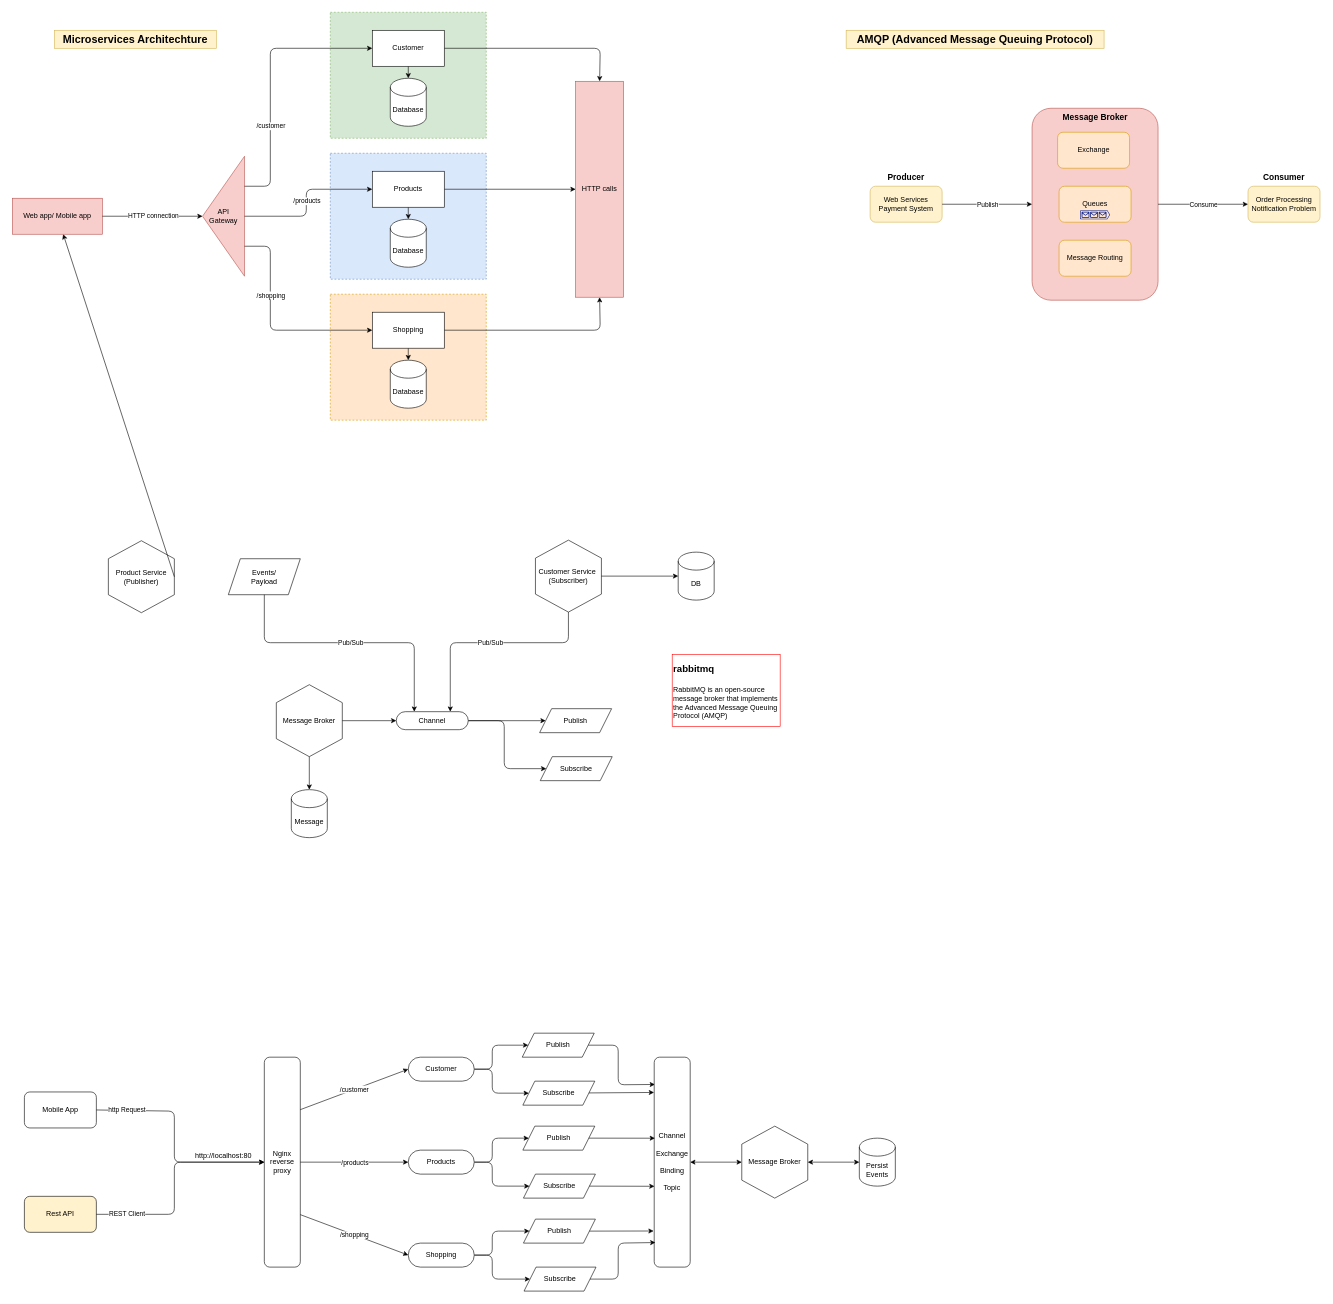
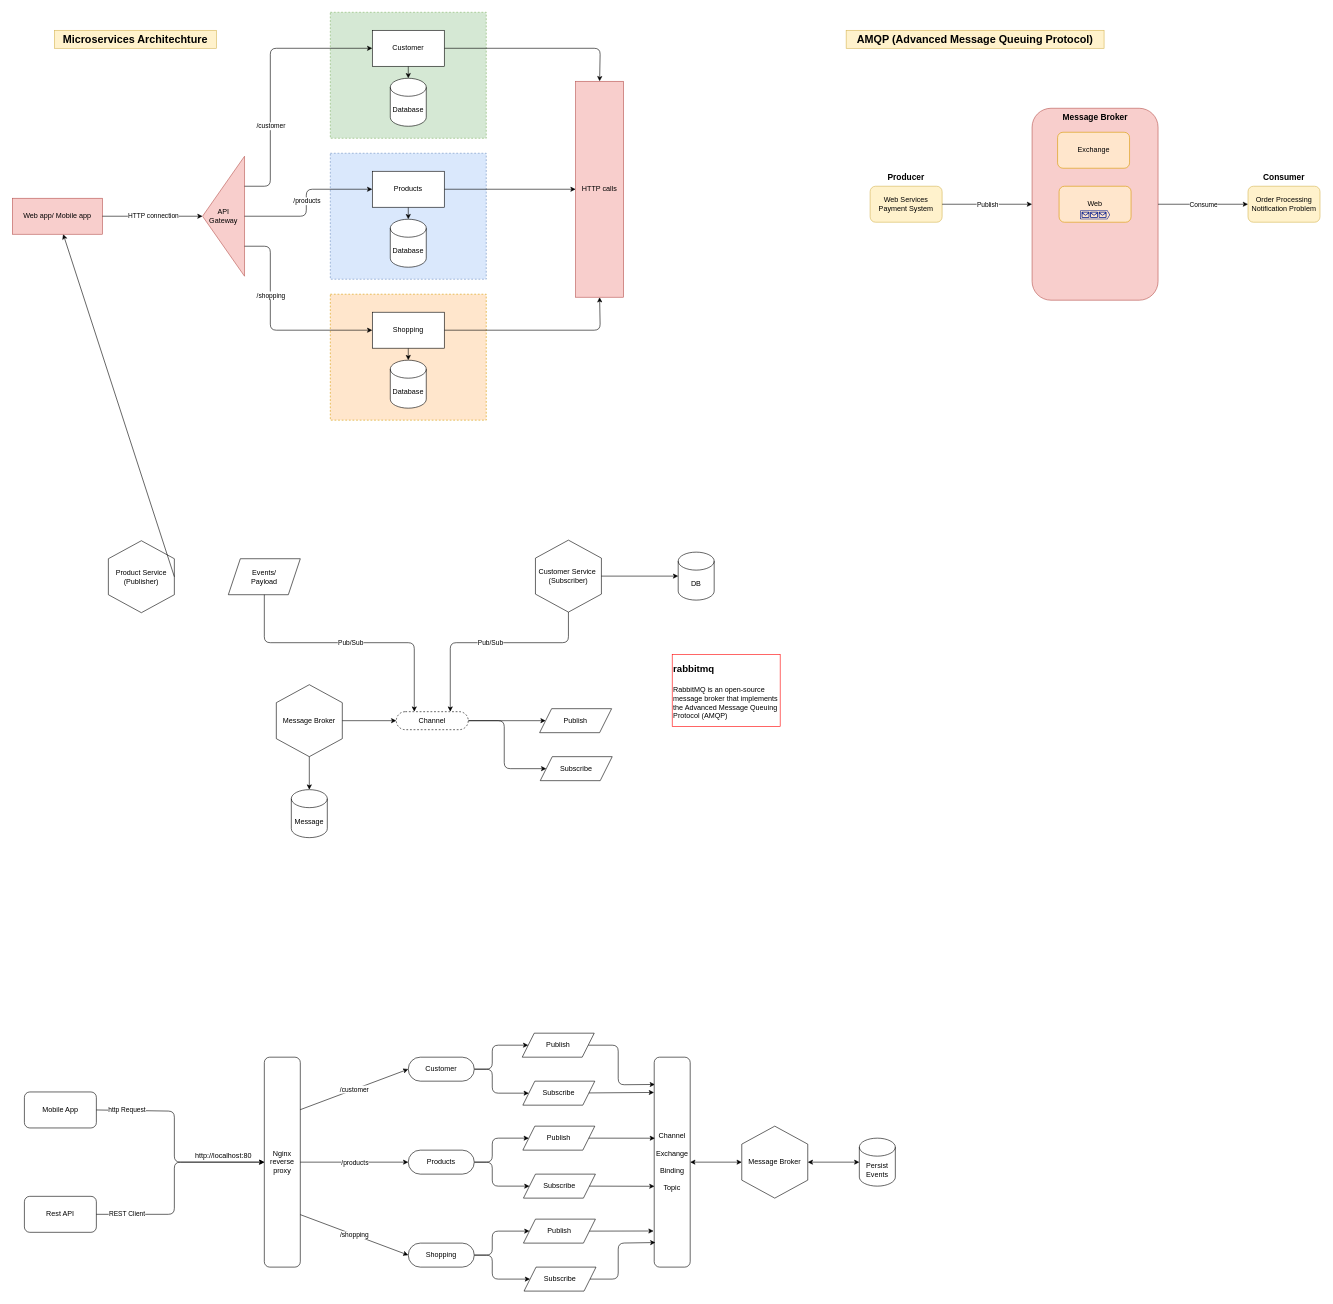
(1095, 204) -> (1095, 204)
(1095, 258) -> none
(432, 721) -> (432, 721)
(60, 1215) -> (60, 1215)
